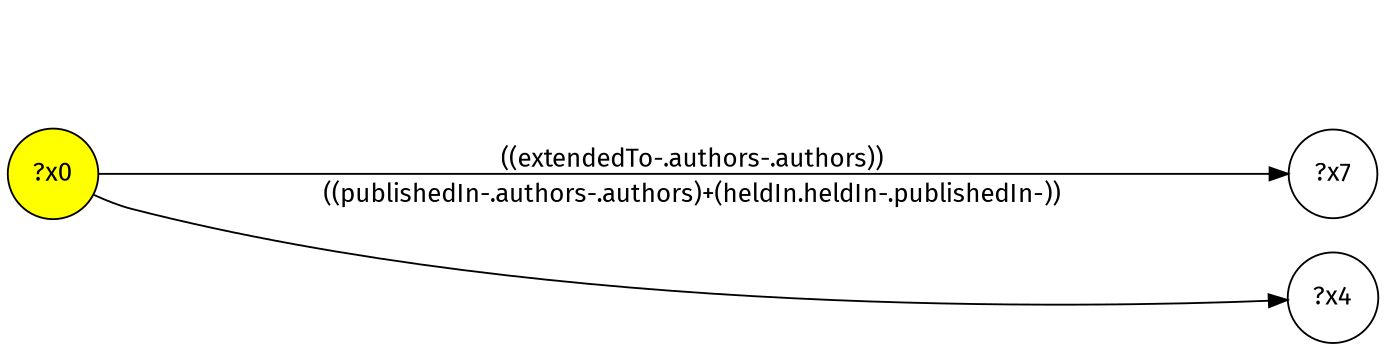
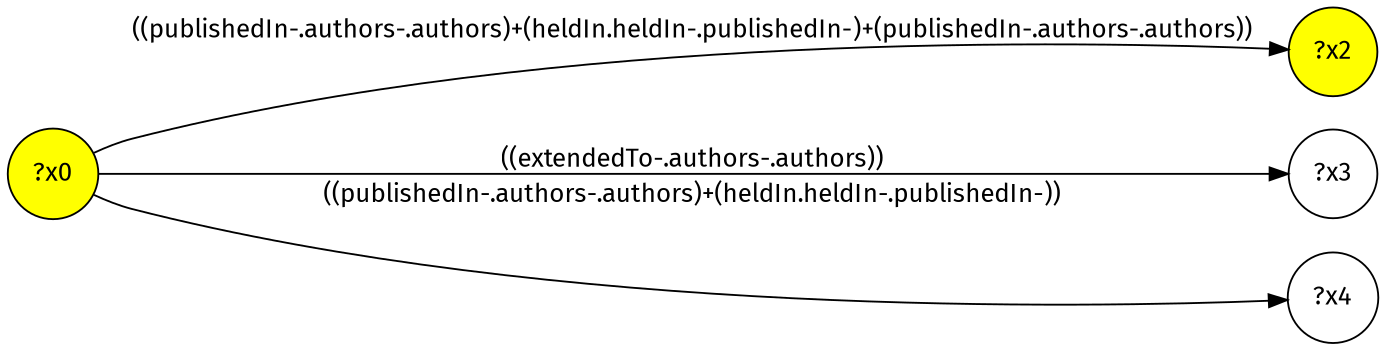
none -> (1333, 52)
(1333, 174) -> (1333, 174)
